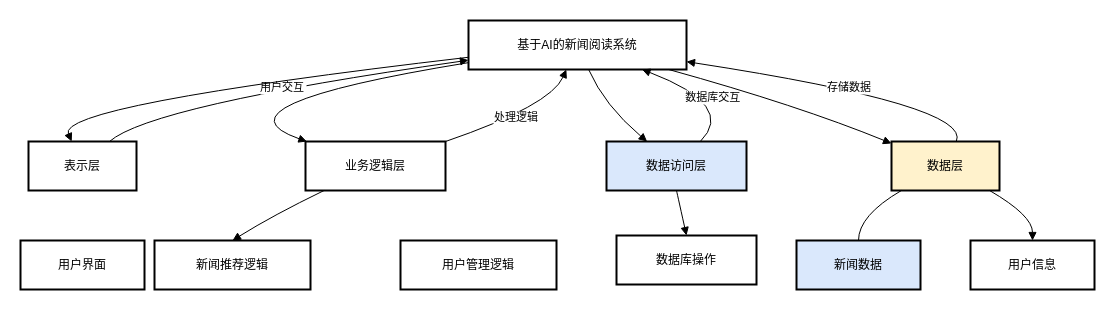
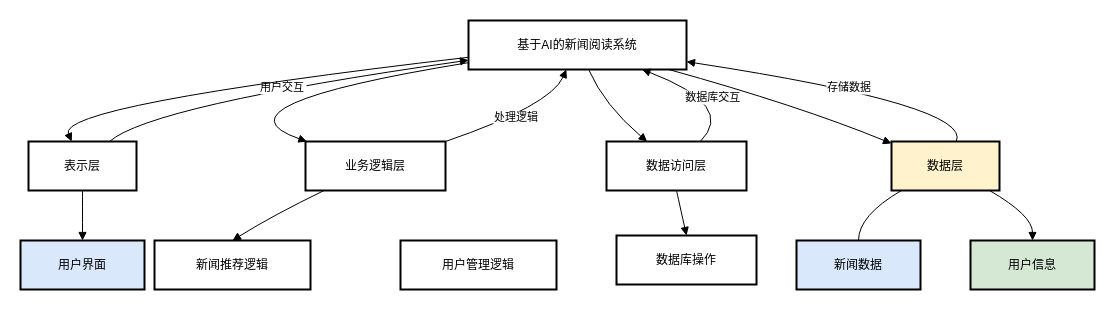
(677, 166) -> (677, 166)
none -> (83, 212)
(83, 265) -> (83, 265)
(1033, 265) -> (1033, 265)
